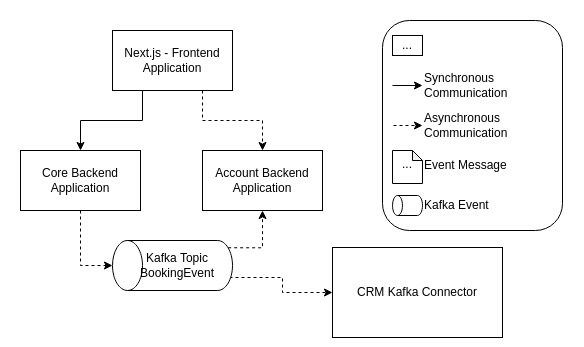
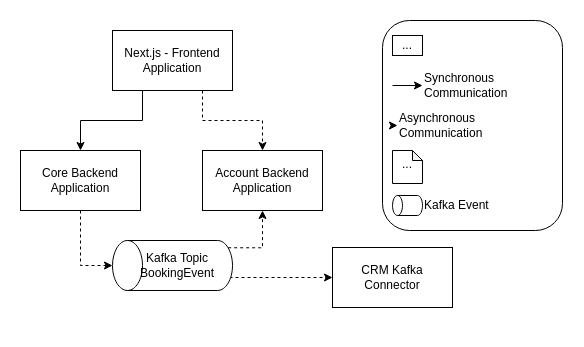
(493, 126) -> (468, 126)
(493, 166) -> none
(418, 293) -> (393, 278)
